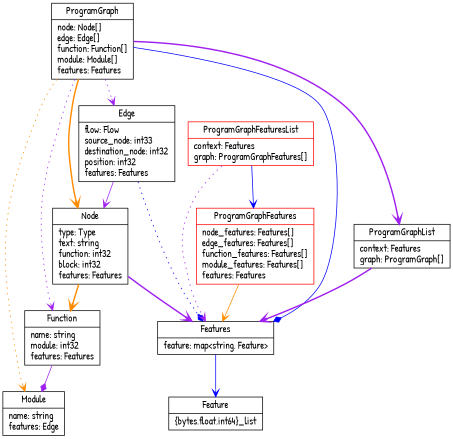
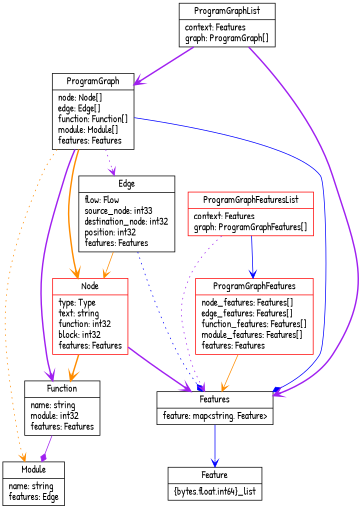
(303, 79) -> (167, 64)
(44, 190) -> (43, 260)
(110, 191) -> (110, 262)
(90, 246) -> (90, 316)
